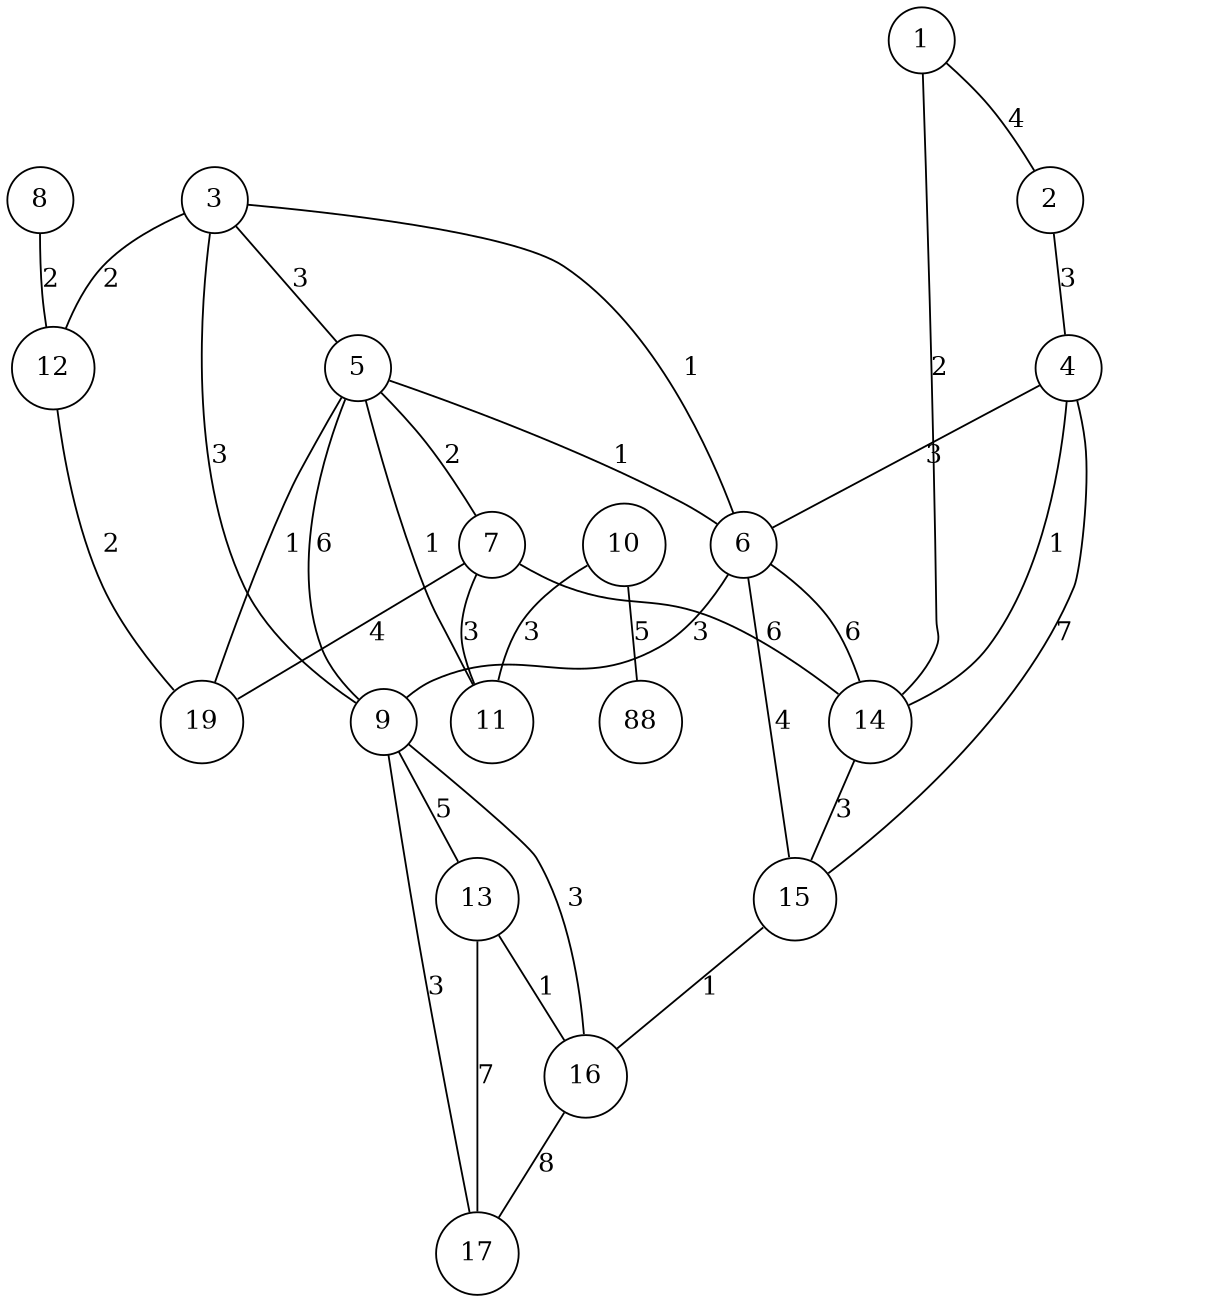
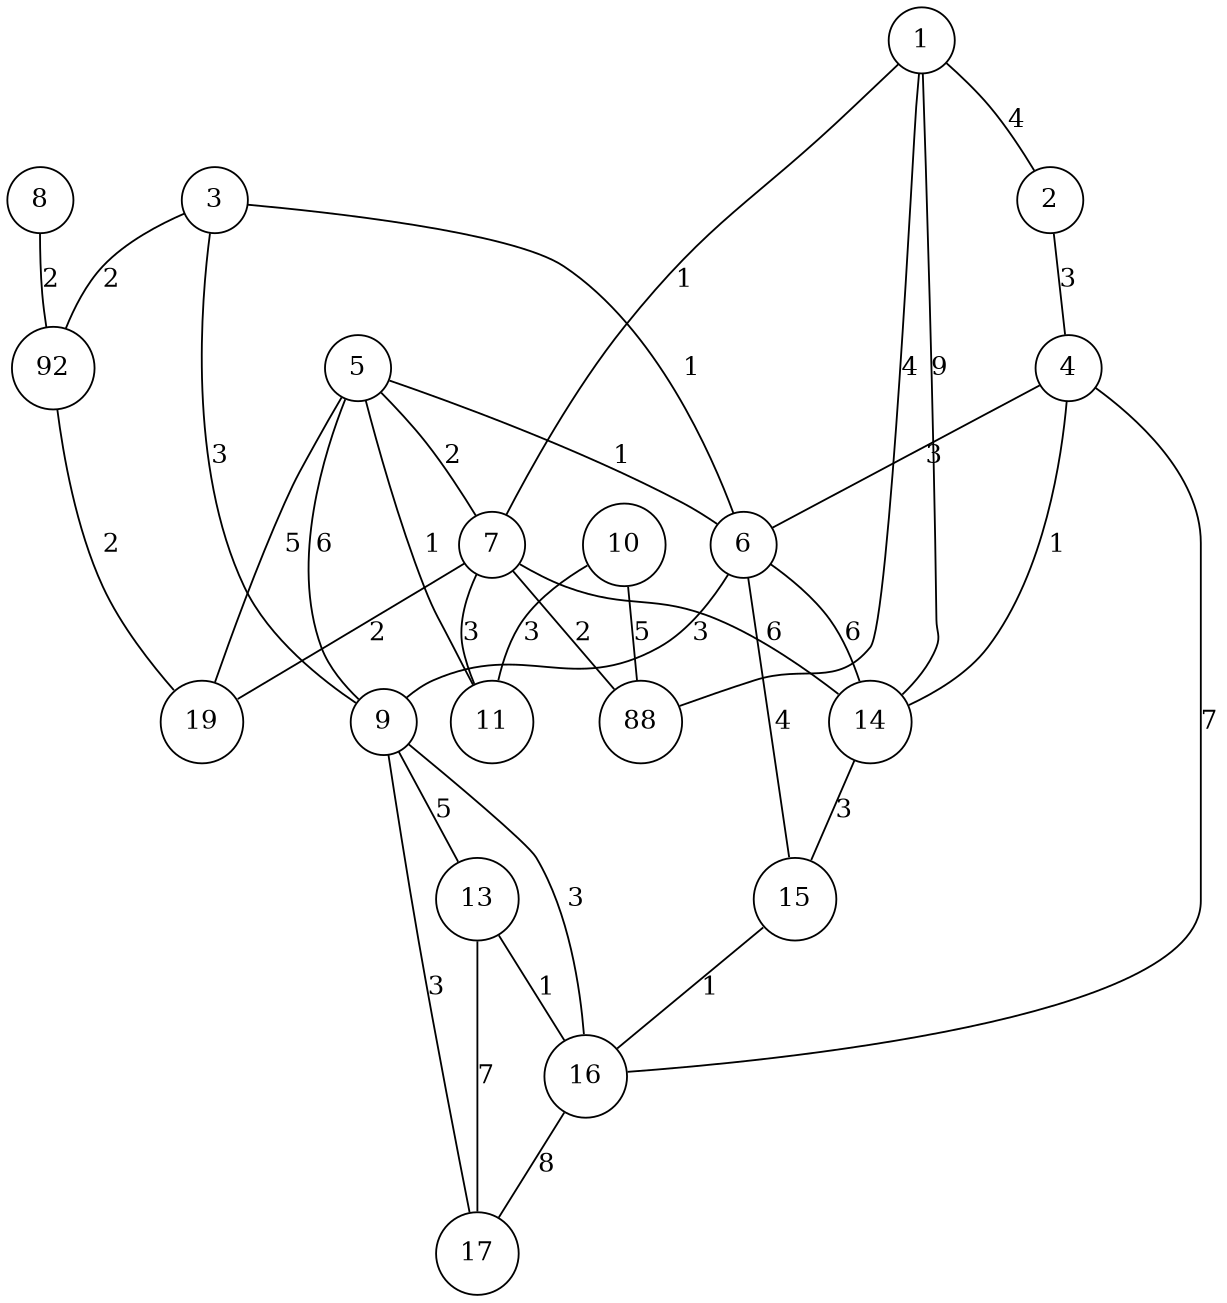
none -> (676, 267)
(286, 284) -> none
(53, 368) -> (53, 368)
(940, 368) -> (940, 368)
none -> (895, 443)
(294, 545) -> (294, 545)
none -> (564, 630)
(378, 633) -> (378, 633)
(1027, 671) -> (1186, 932)
